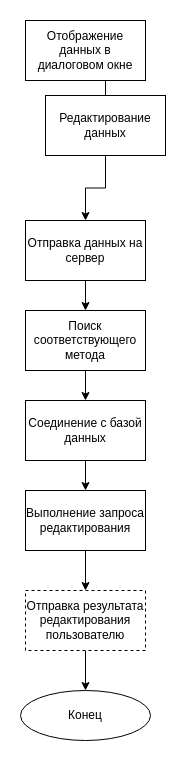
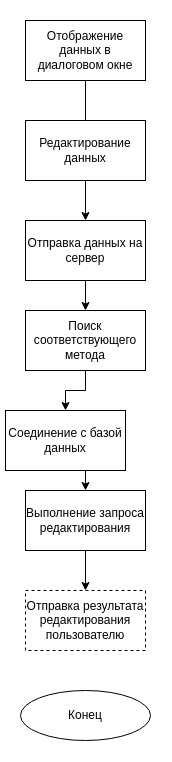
(106, 126) -> (86, 151)
(86, 431) -> (66, 441)
(86, 667) -> none
